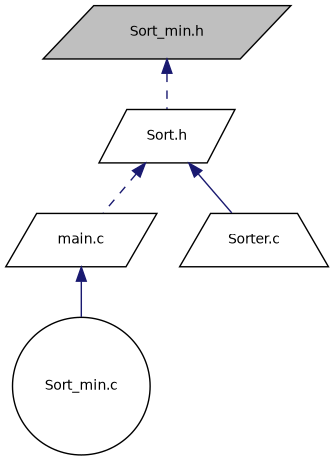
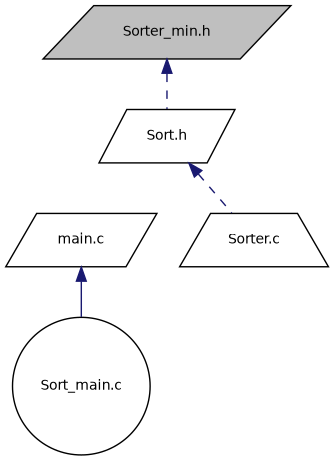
(167, 32) -> (167, 32)
(120, 193) -> none
(215, 193) -> (215, 193)
(81, 386) -> (81, 386)
